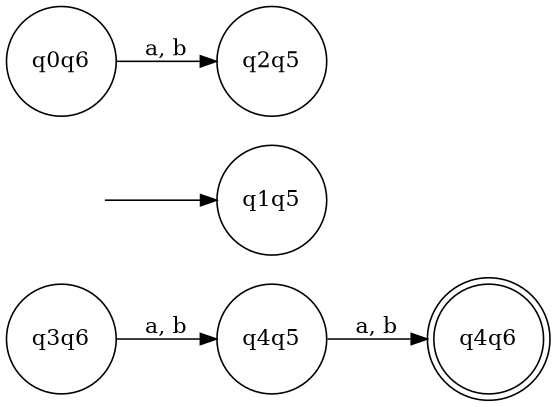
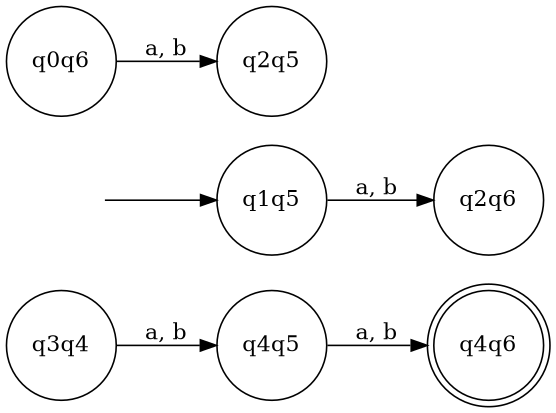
none -> (489, 200)
(61, 339) -> (61, 345)
